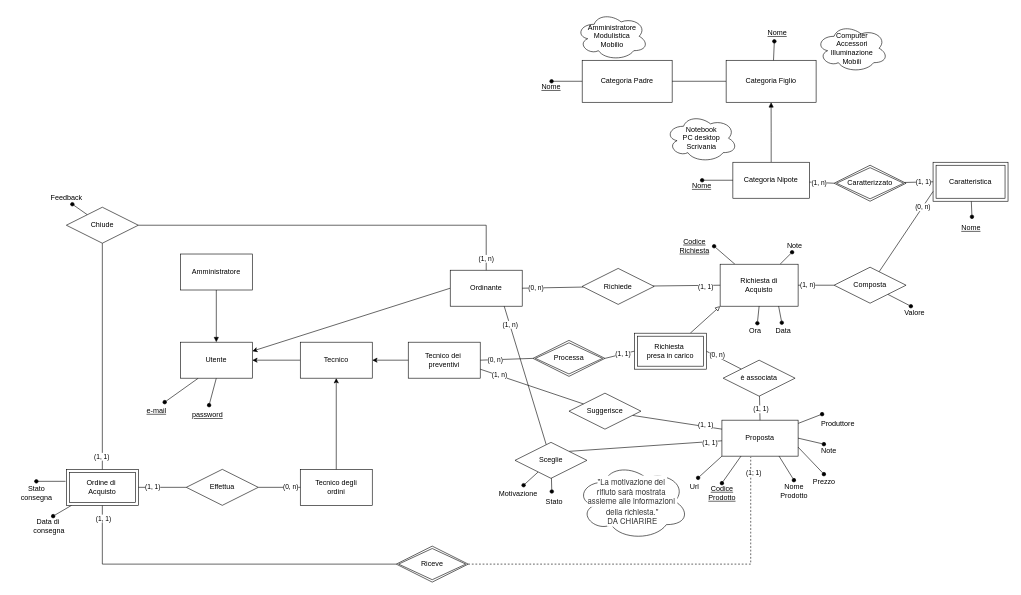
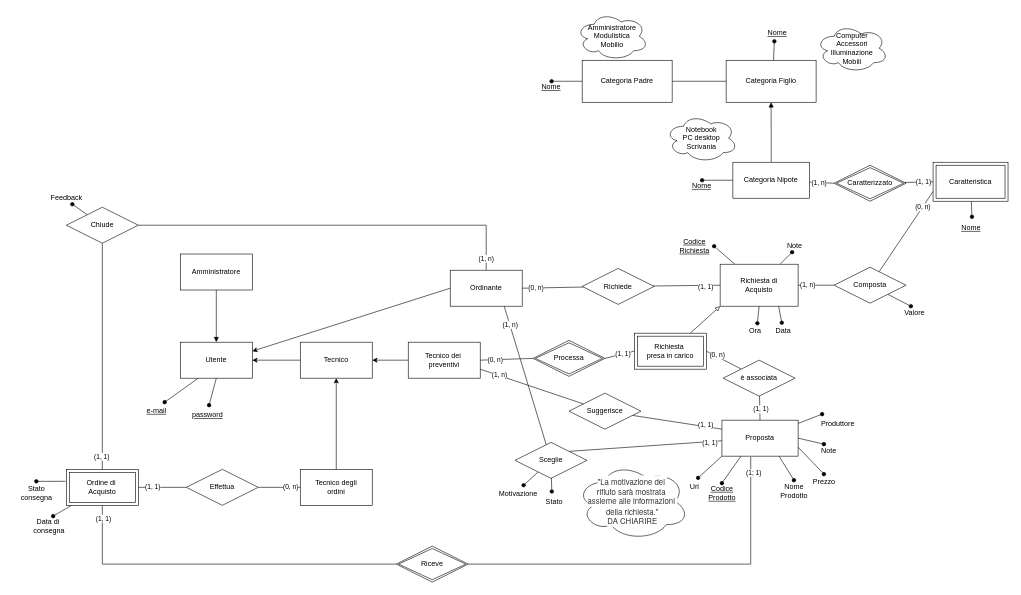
(663, 564) -> (663, 564)
